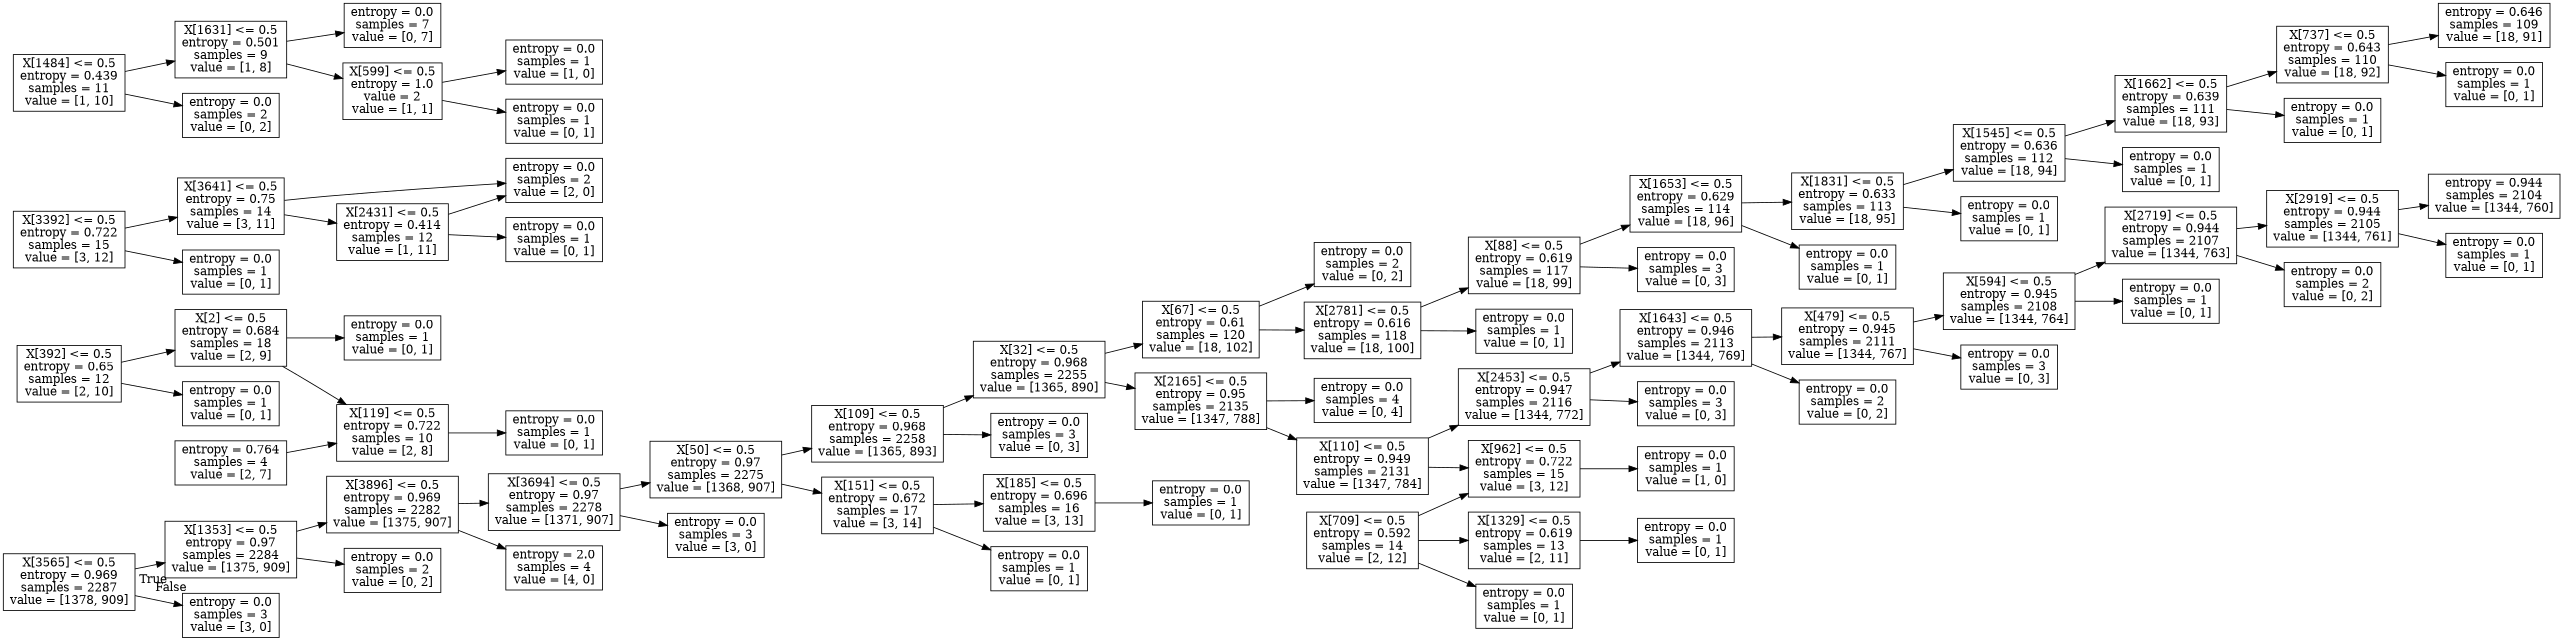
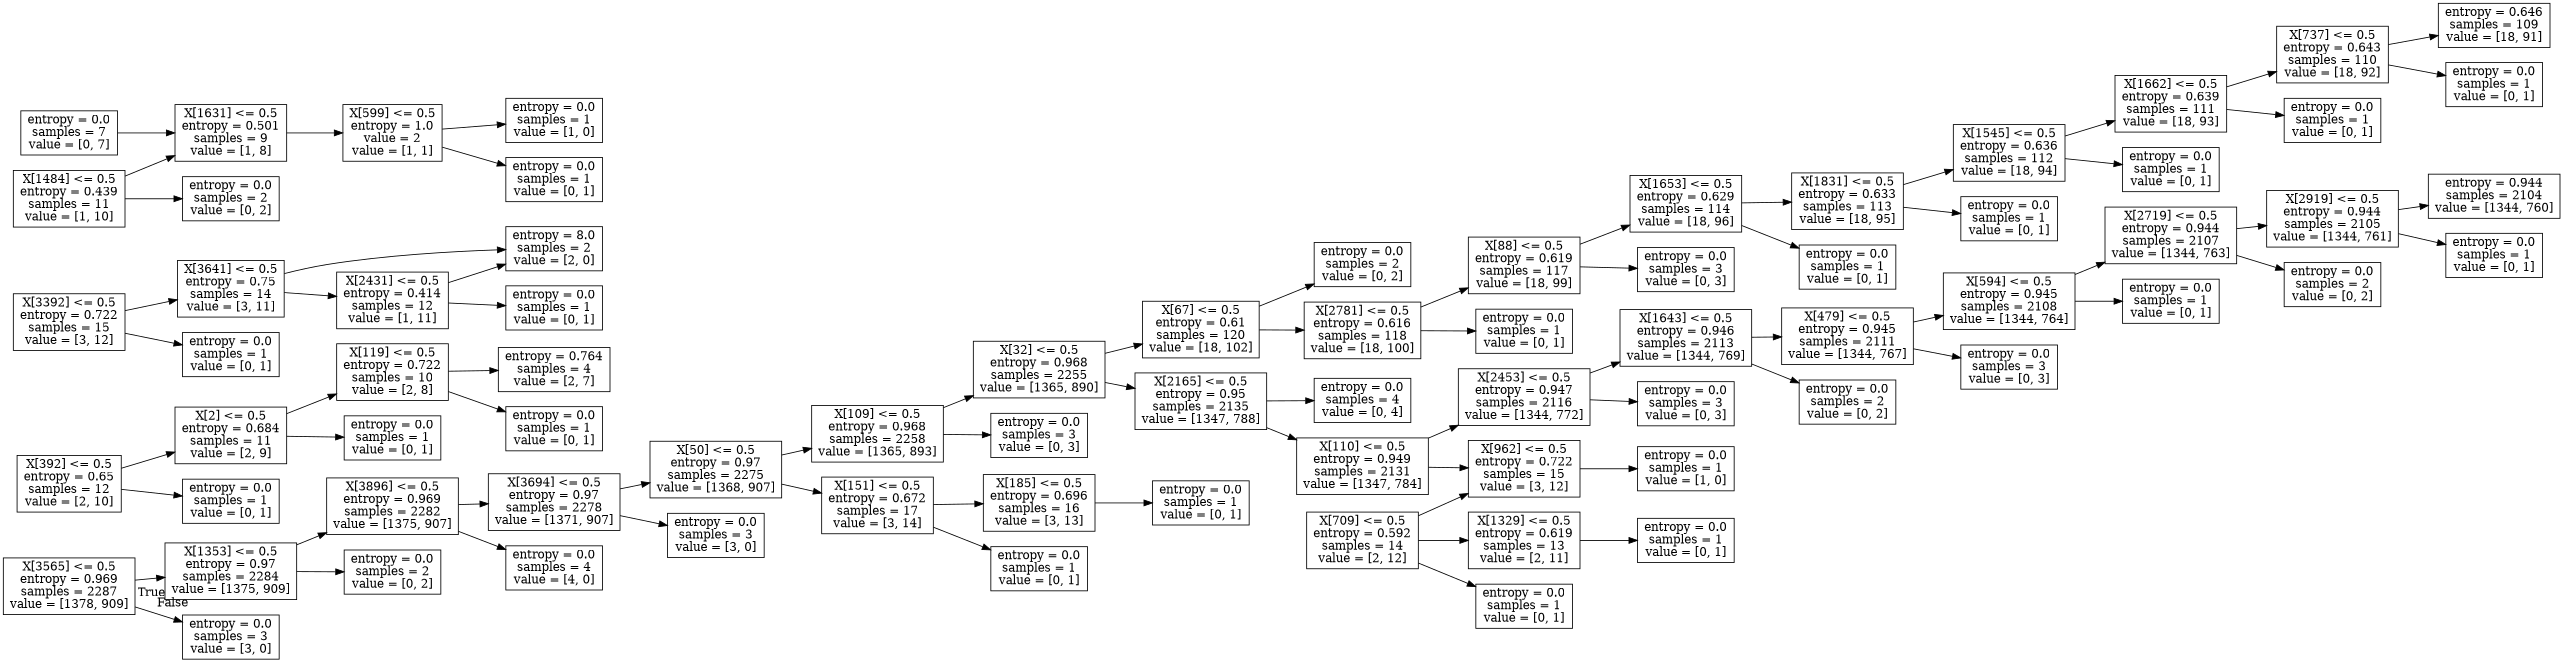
(311, 38) -> (142, 133)
(554, 180) -> (554, 249)
(231, 338) -> (231, 435)
(307, 449) -> (469, 371)
(554, 568) -> (554, 568)
